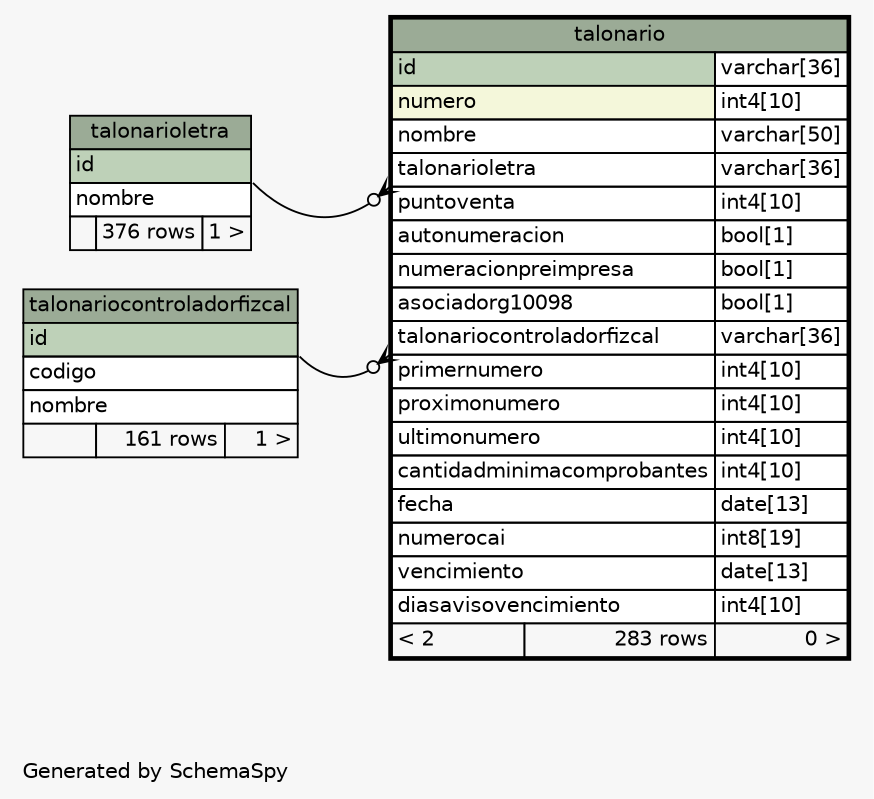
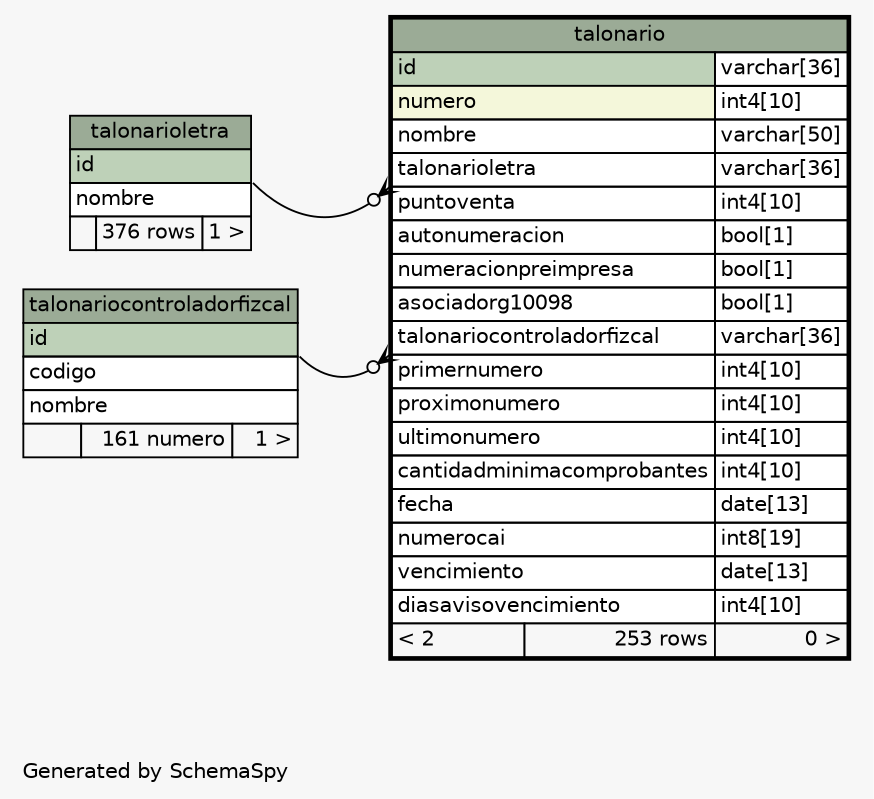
(172, 440) -> (164, 440)
(662, 639) -> (662, 639)
